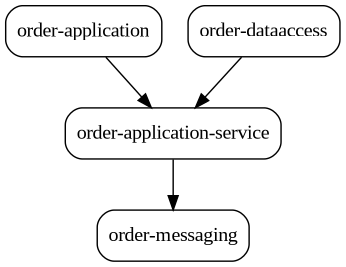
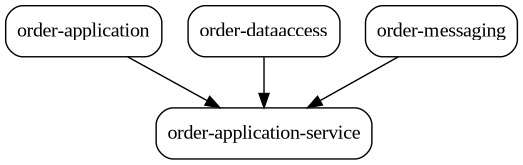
(173, 178) -> (359, 79)
